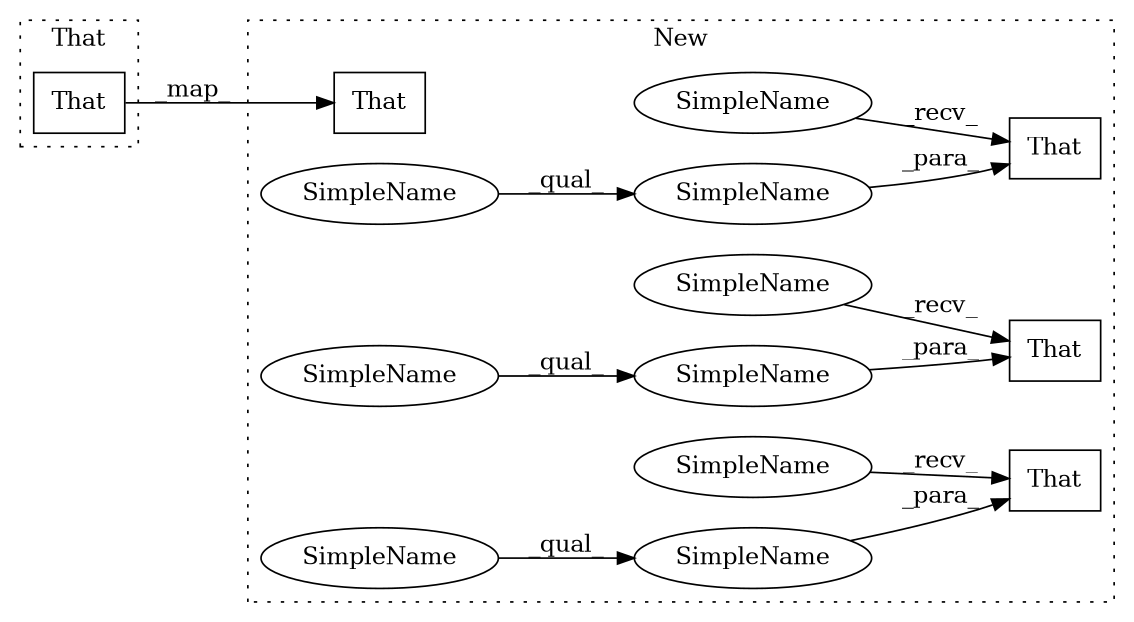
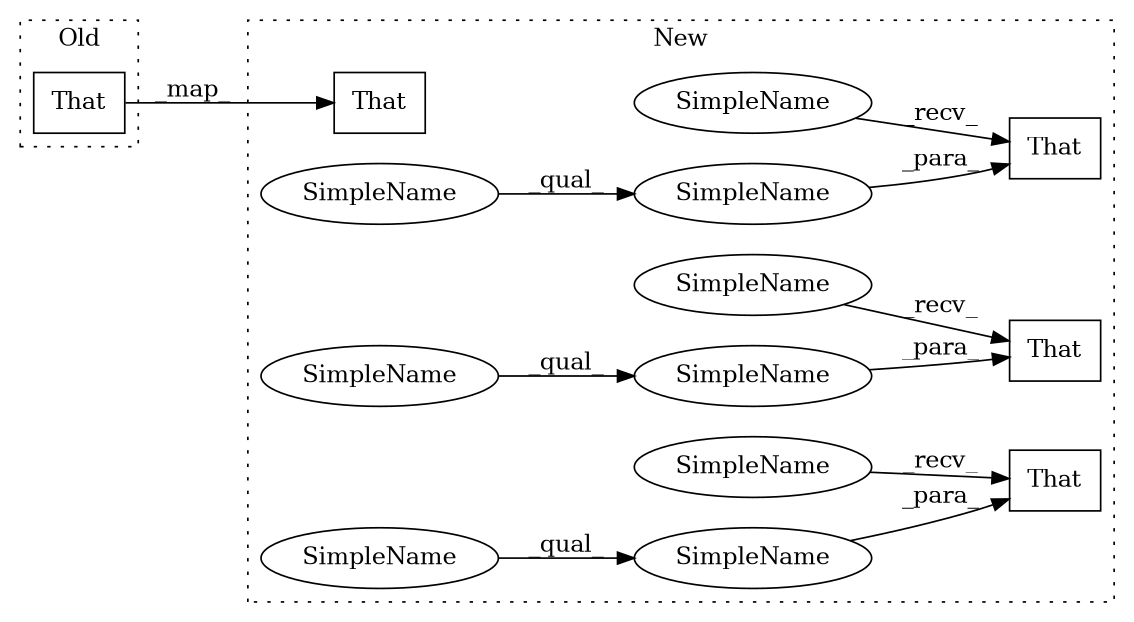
(79, 40) -> (79, 40)
